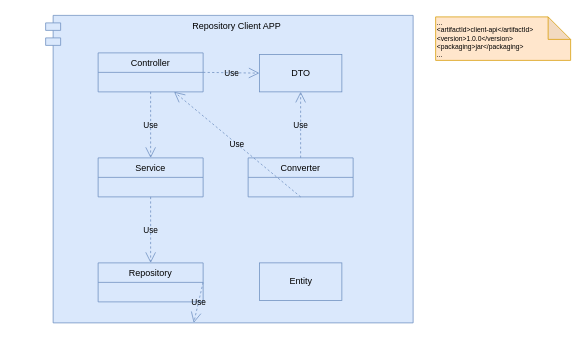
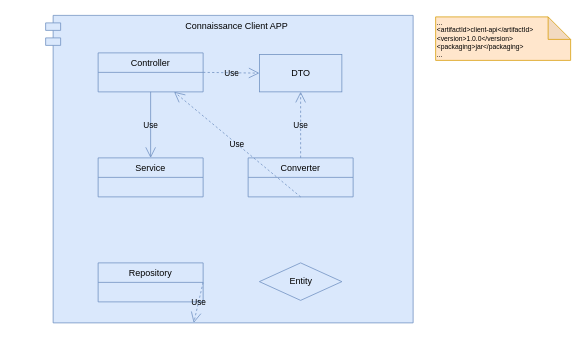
(236, 26) -> (236, 26)
(150, 124) -> (150, 124)
(150, 229) -> none
(300, 282) -> (300, 282)
